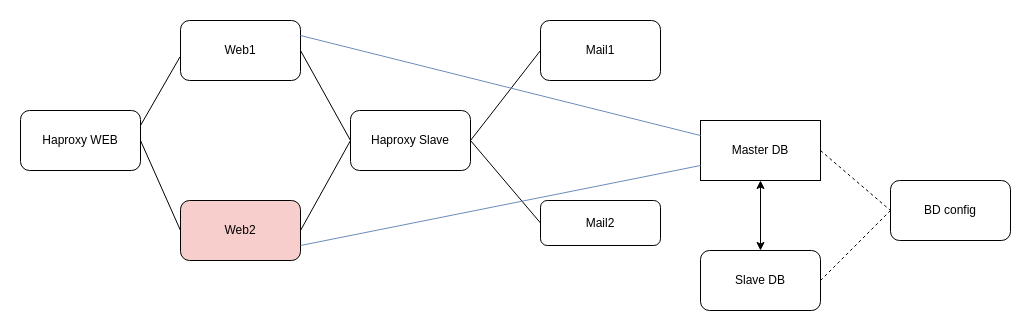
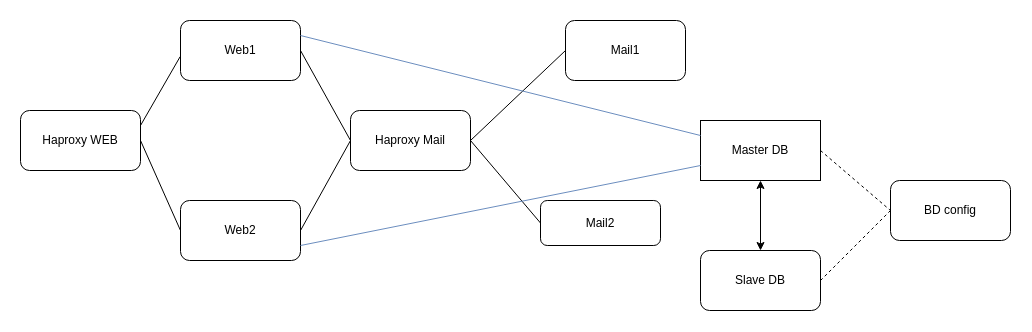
(601, 51) -> (626, 51)
(411, 141) -> (411, 141)
(241, 231) -> (241, 231)
